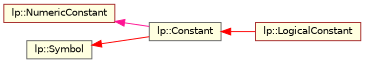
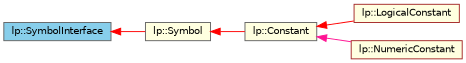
(137, 25) -> (339, 40)
none -> (57, 32)
